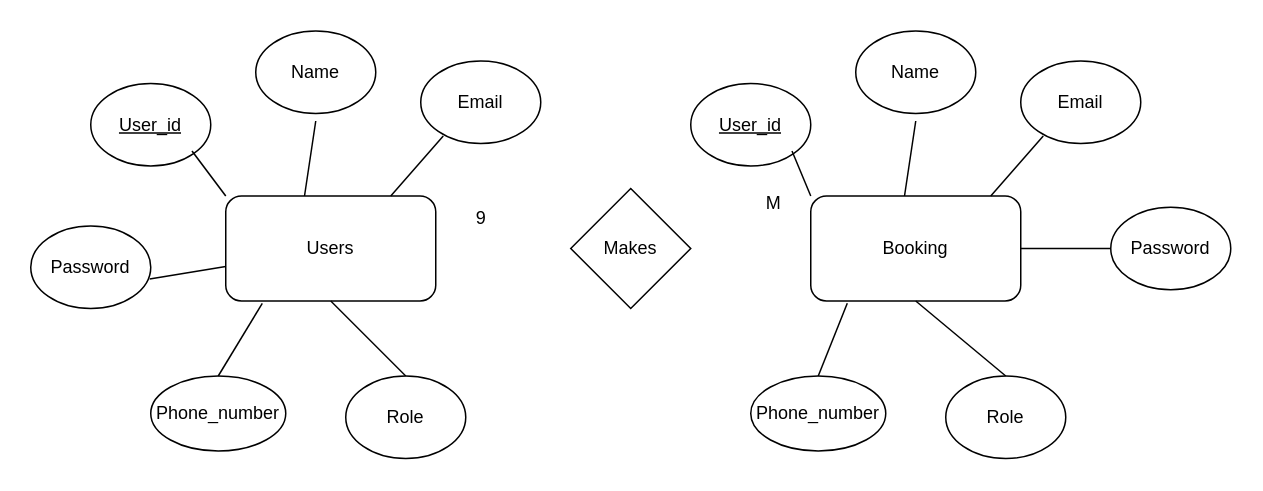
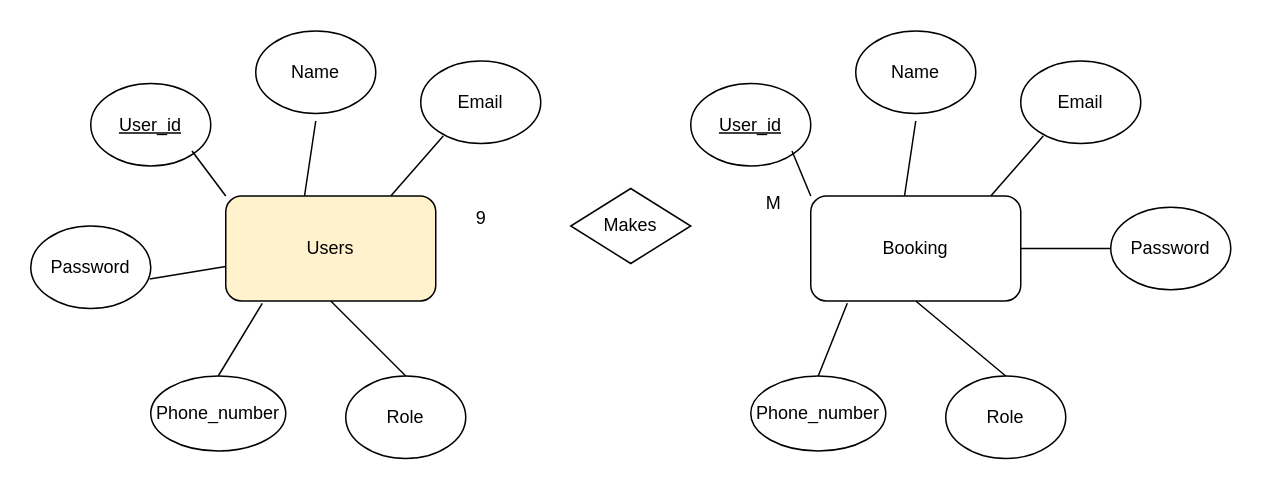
(331, 248) -> (331, 248)
(631, 248) -> (631, 226)
